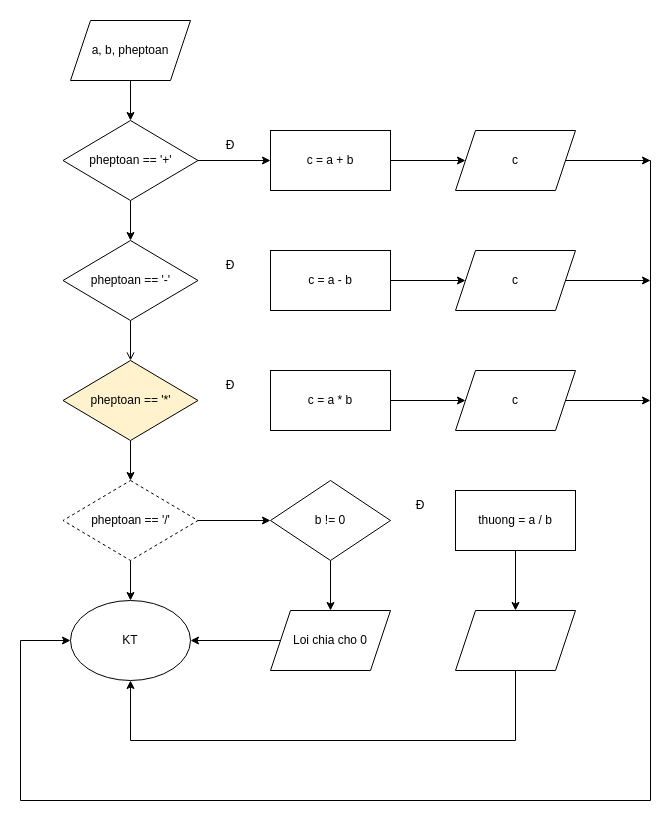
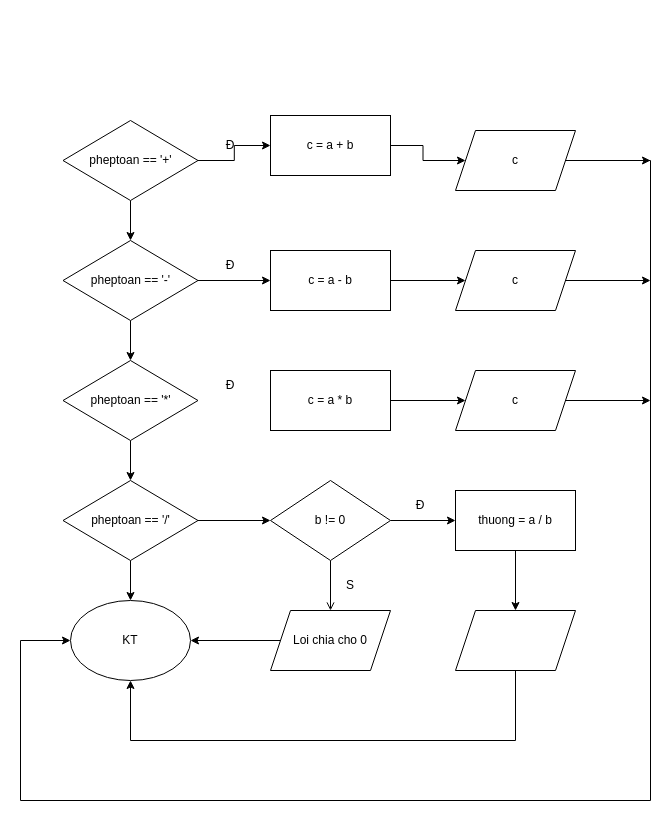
(131, 51) -> none
(131, 97) -> none
(331, 161) -> (331, 146)
none -> (231, 281)
(131, 354) -> (131, 352)
(131, 401) -> (131, 401)
(131, 521) -> (131, 521)
none -> (420, 521)
none -> (351, 586)
(331, 602) -> (331, 604)
